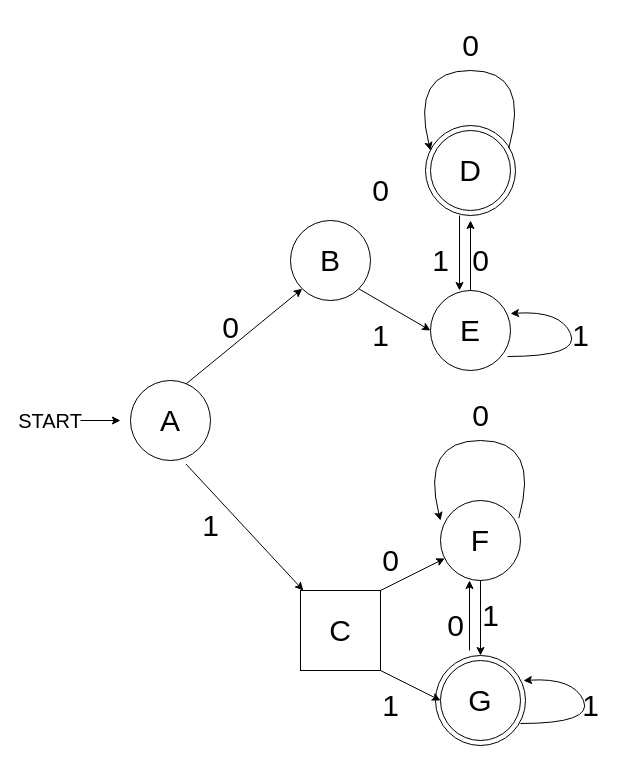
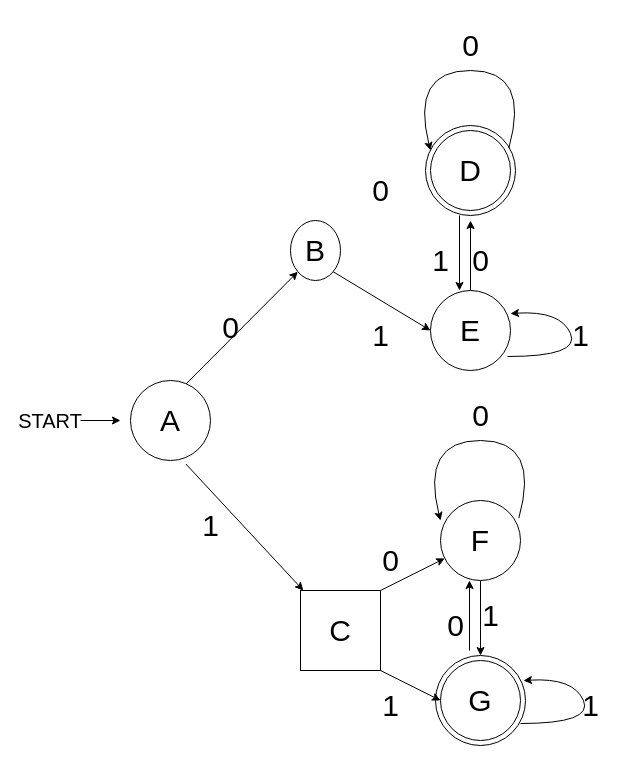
(331, 261) -> (316, 251)
